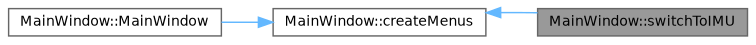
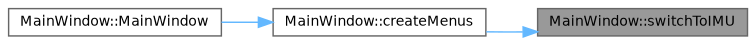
(519, 13) -> (505, 32)
